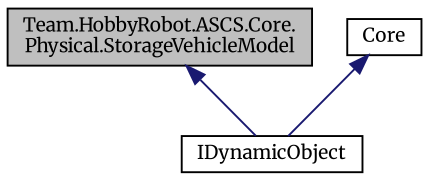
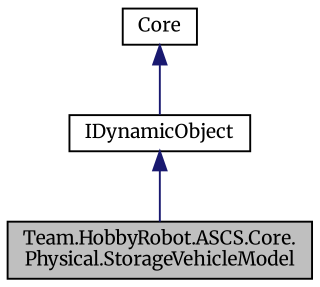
(228, 108) -> (160, 196)
